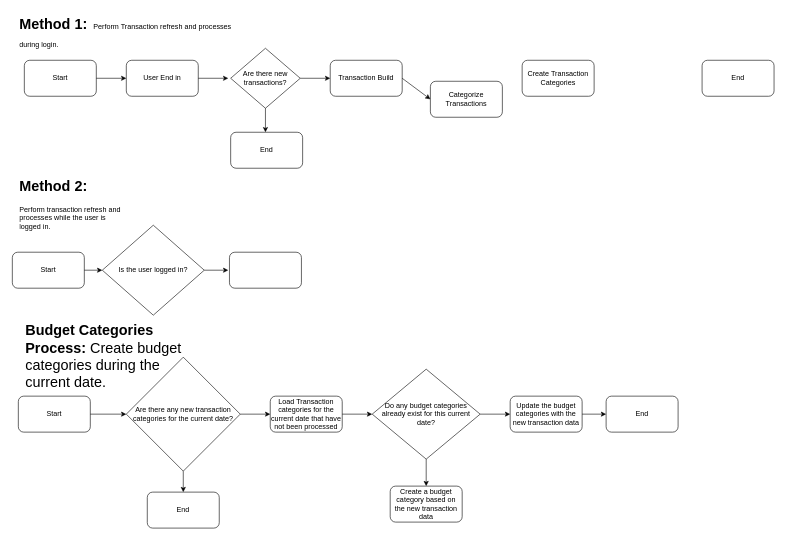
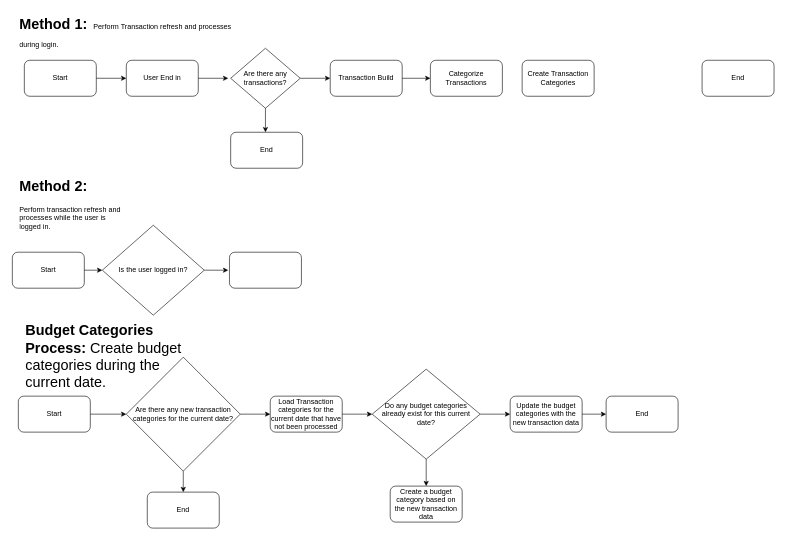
(266, 78) -> (266, 78)
(467, 99) -> (467, 78)
